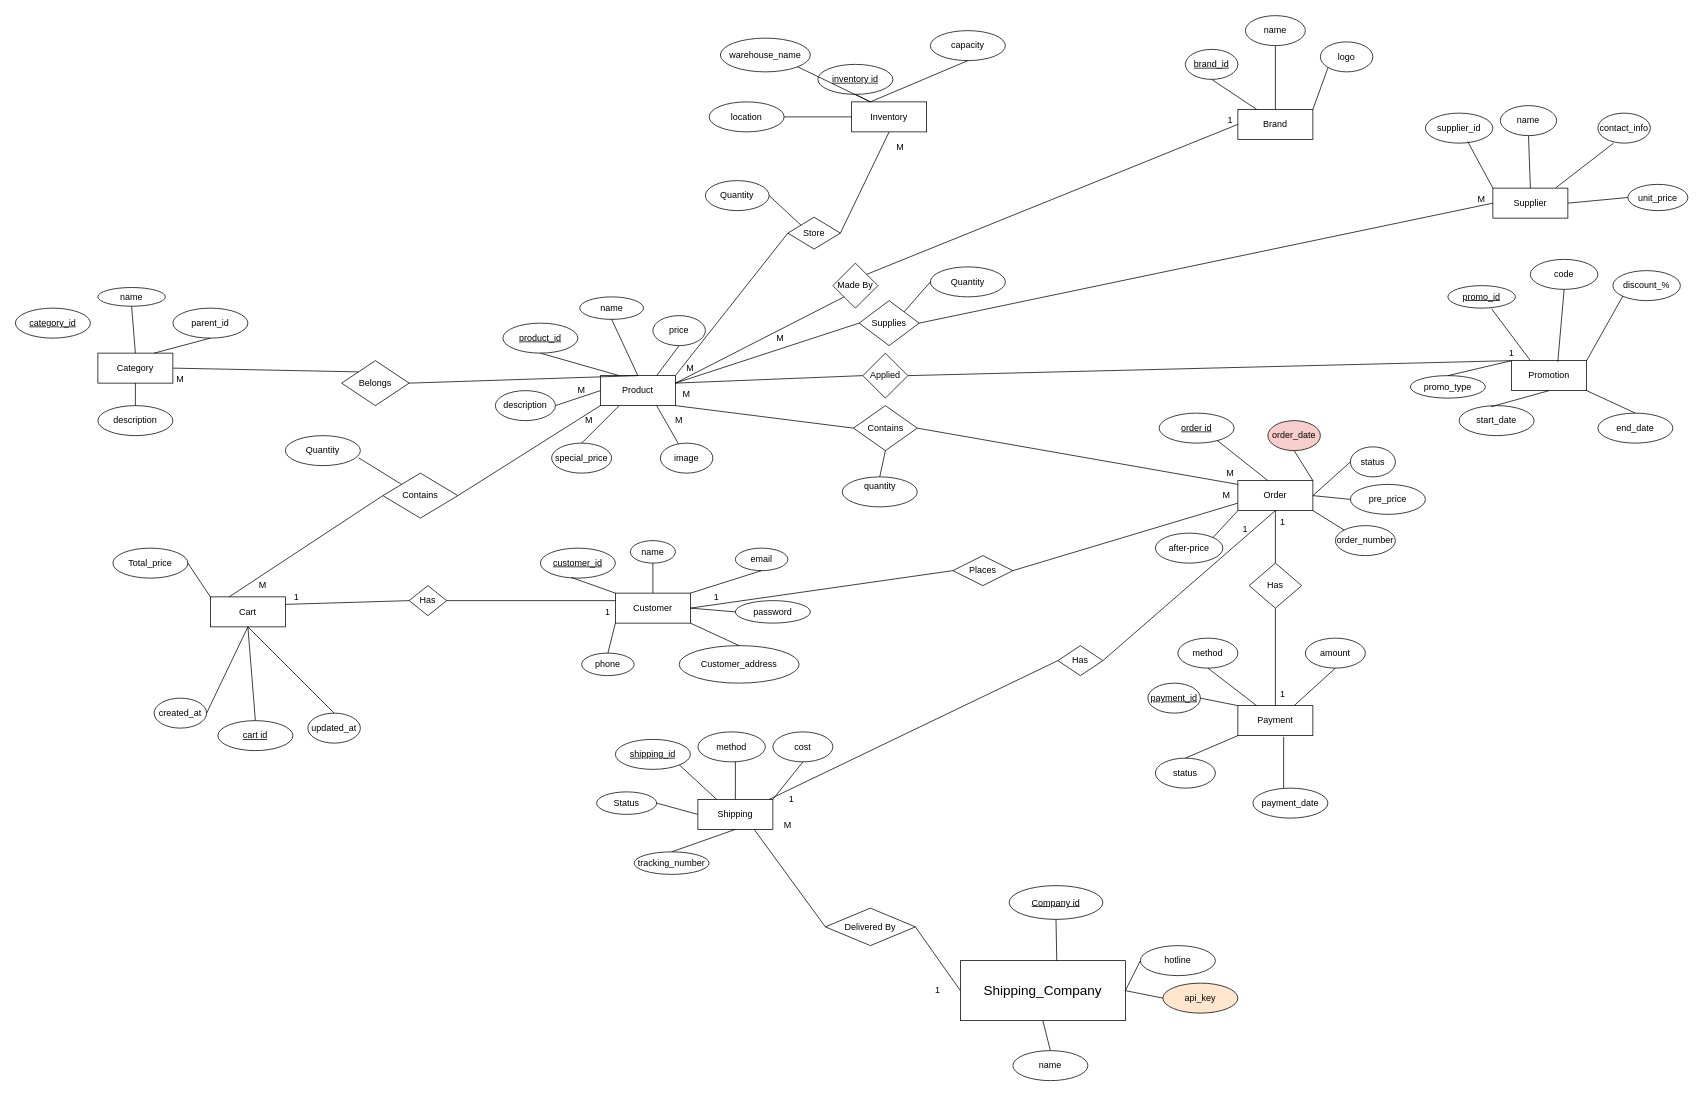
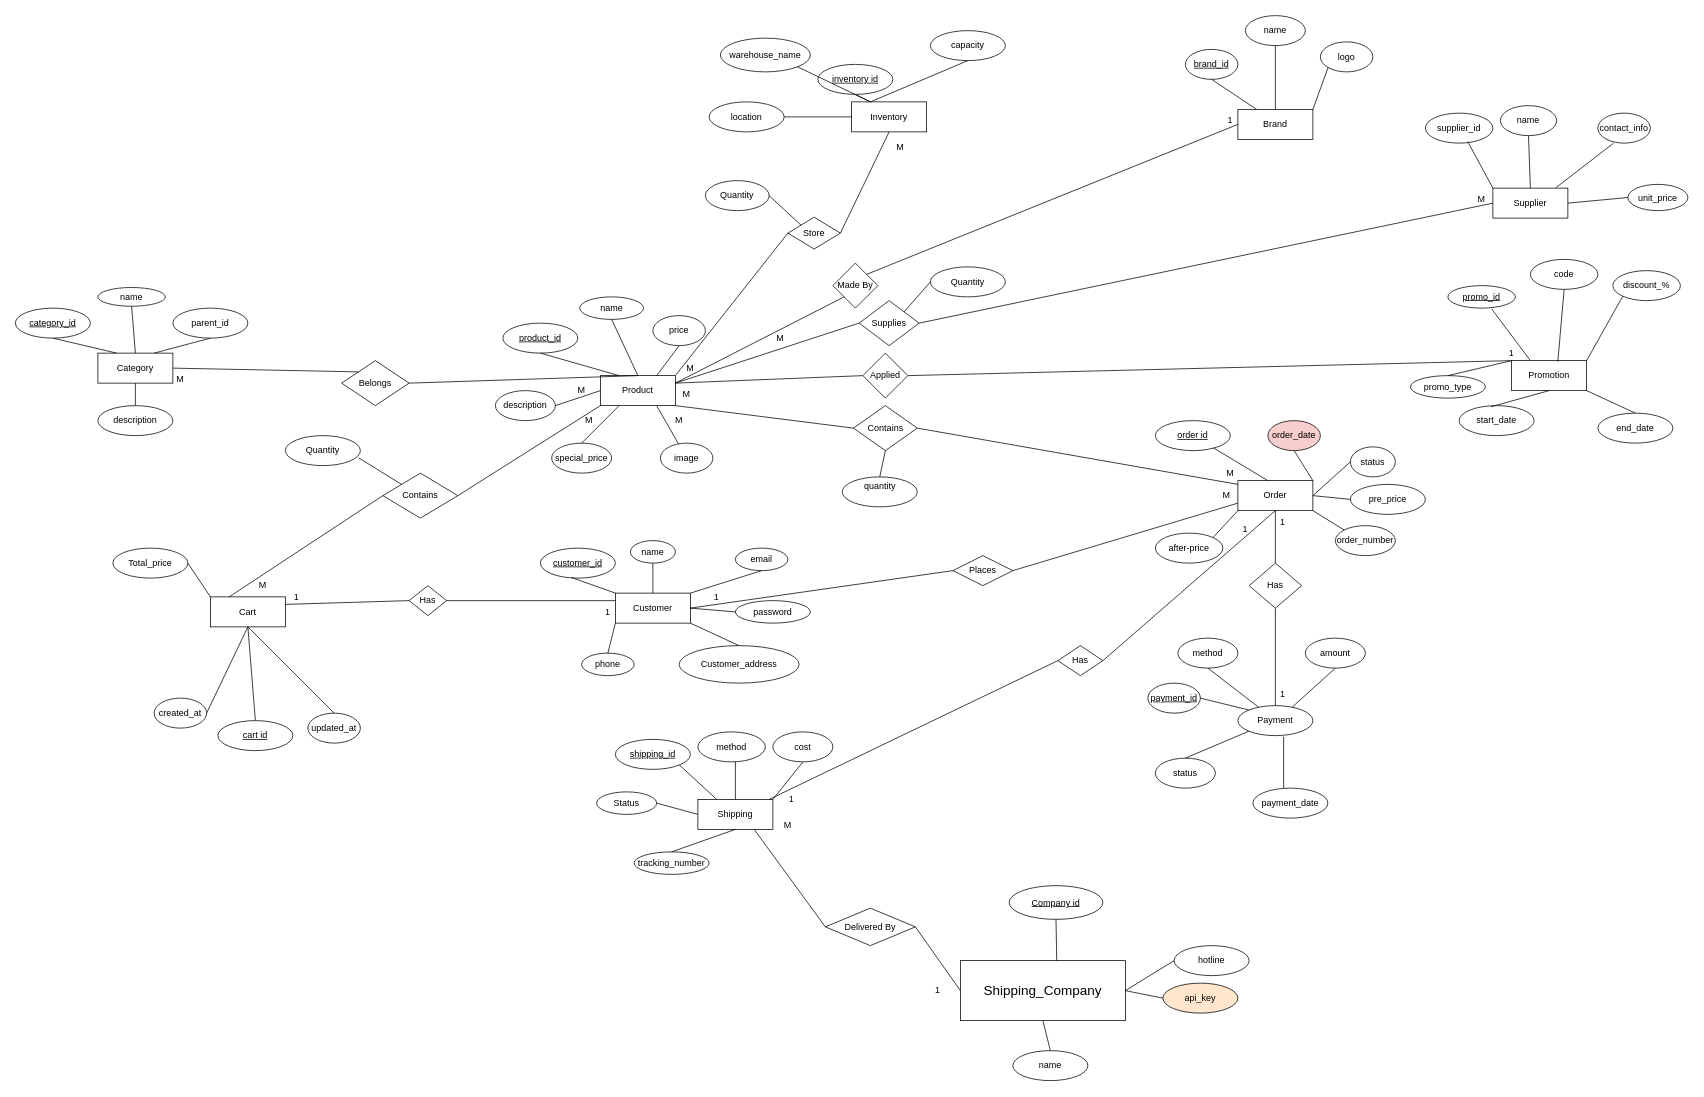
none -> (84, 345)
(1197, 428) -> (1193, 435)
(1275, 720) -> (1275, 720)
(1178, 960) -> (1212, 960)
